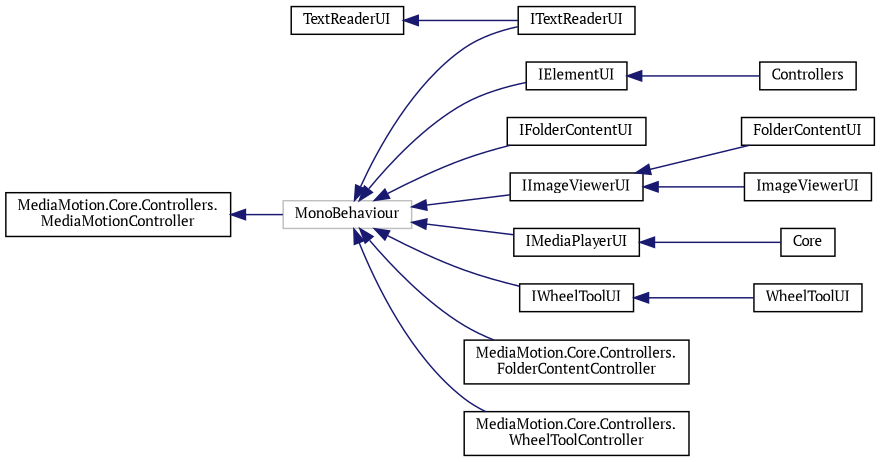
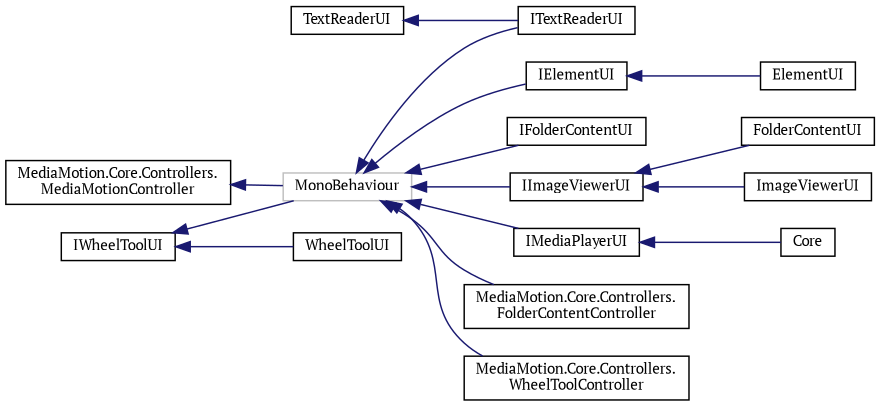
(808, 76) -> (808, 76)
(452, 265) -> (240, 215)
